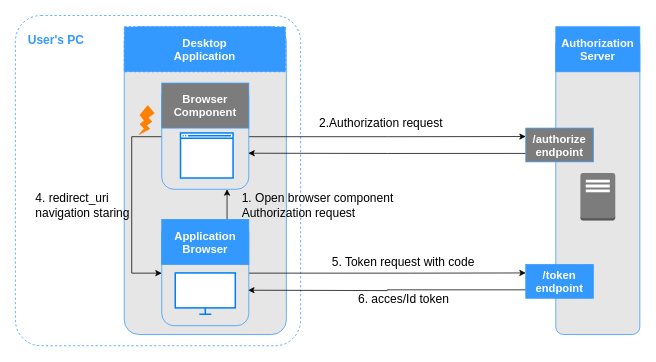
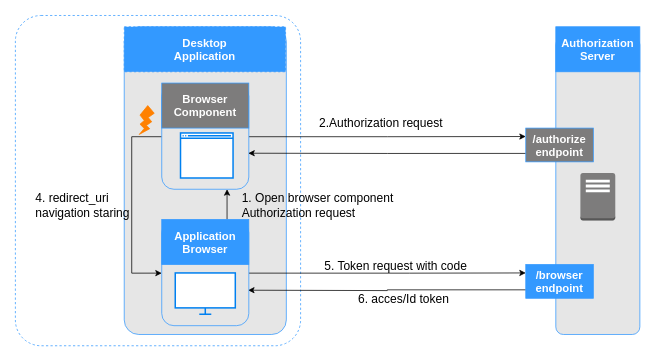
(62, 40) -> none
(409, 261) -> (402, 265)
(559, 281) -> (559, 281)
